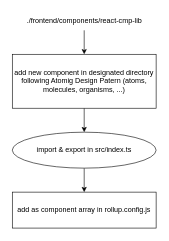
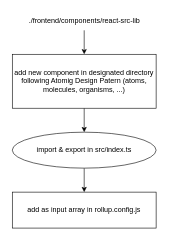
(85, 21) -> (85, 21)
(84, 210) -> (84, 210)
